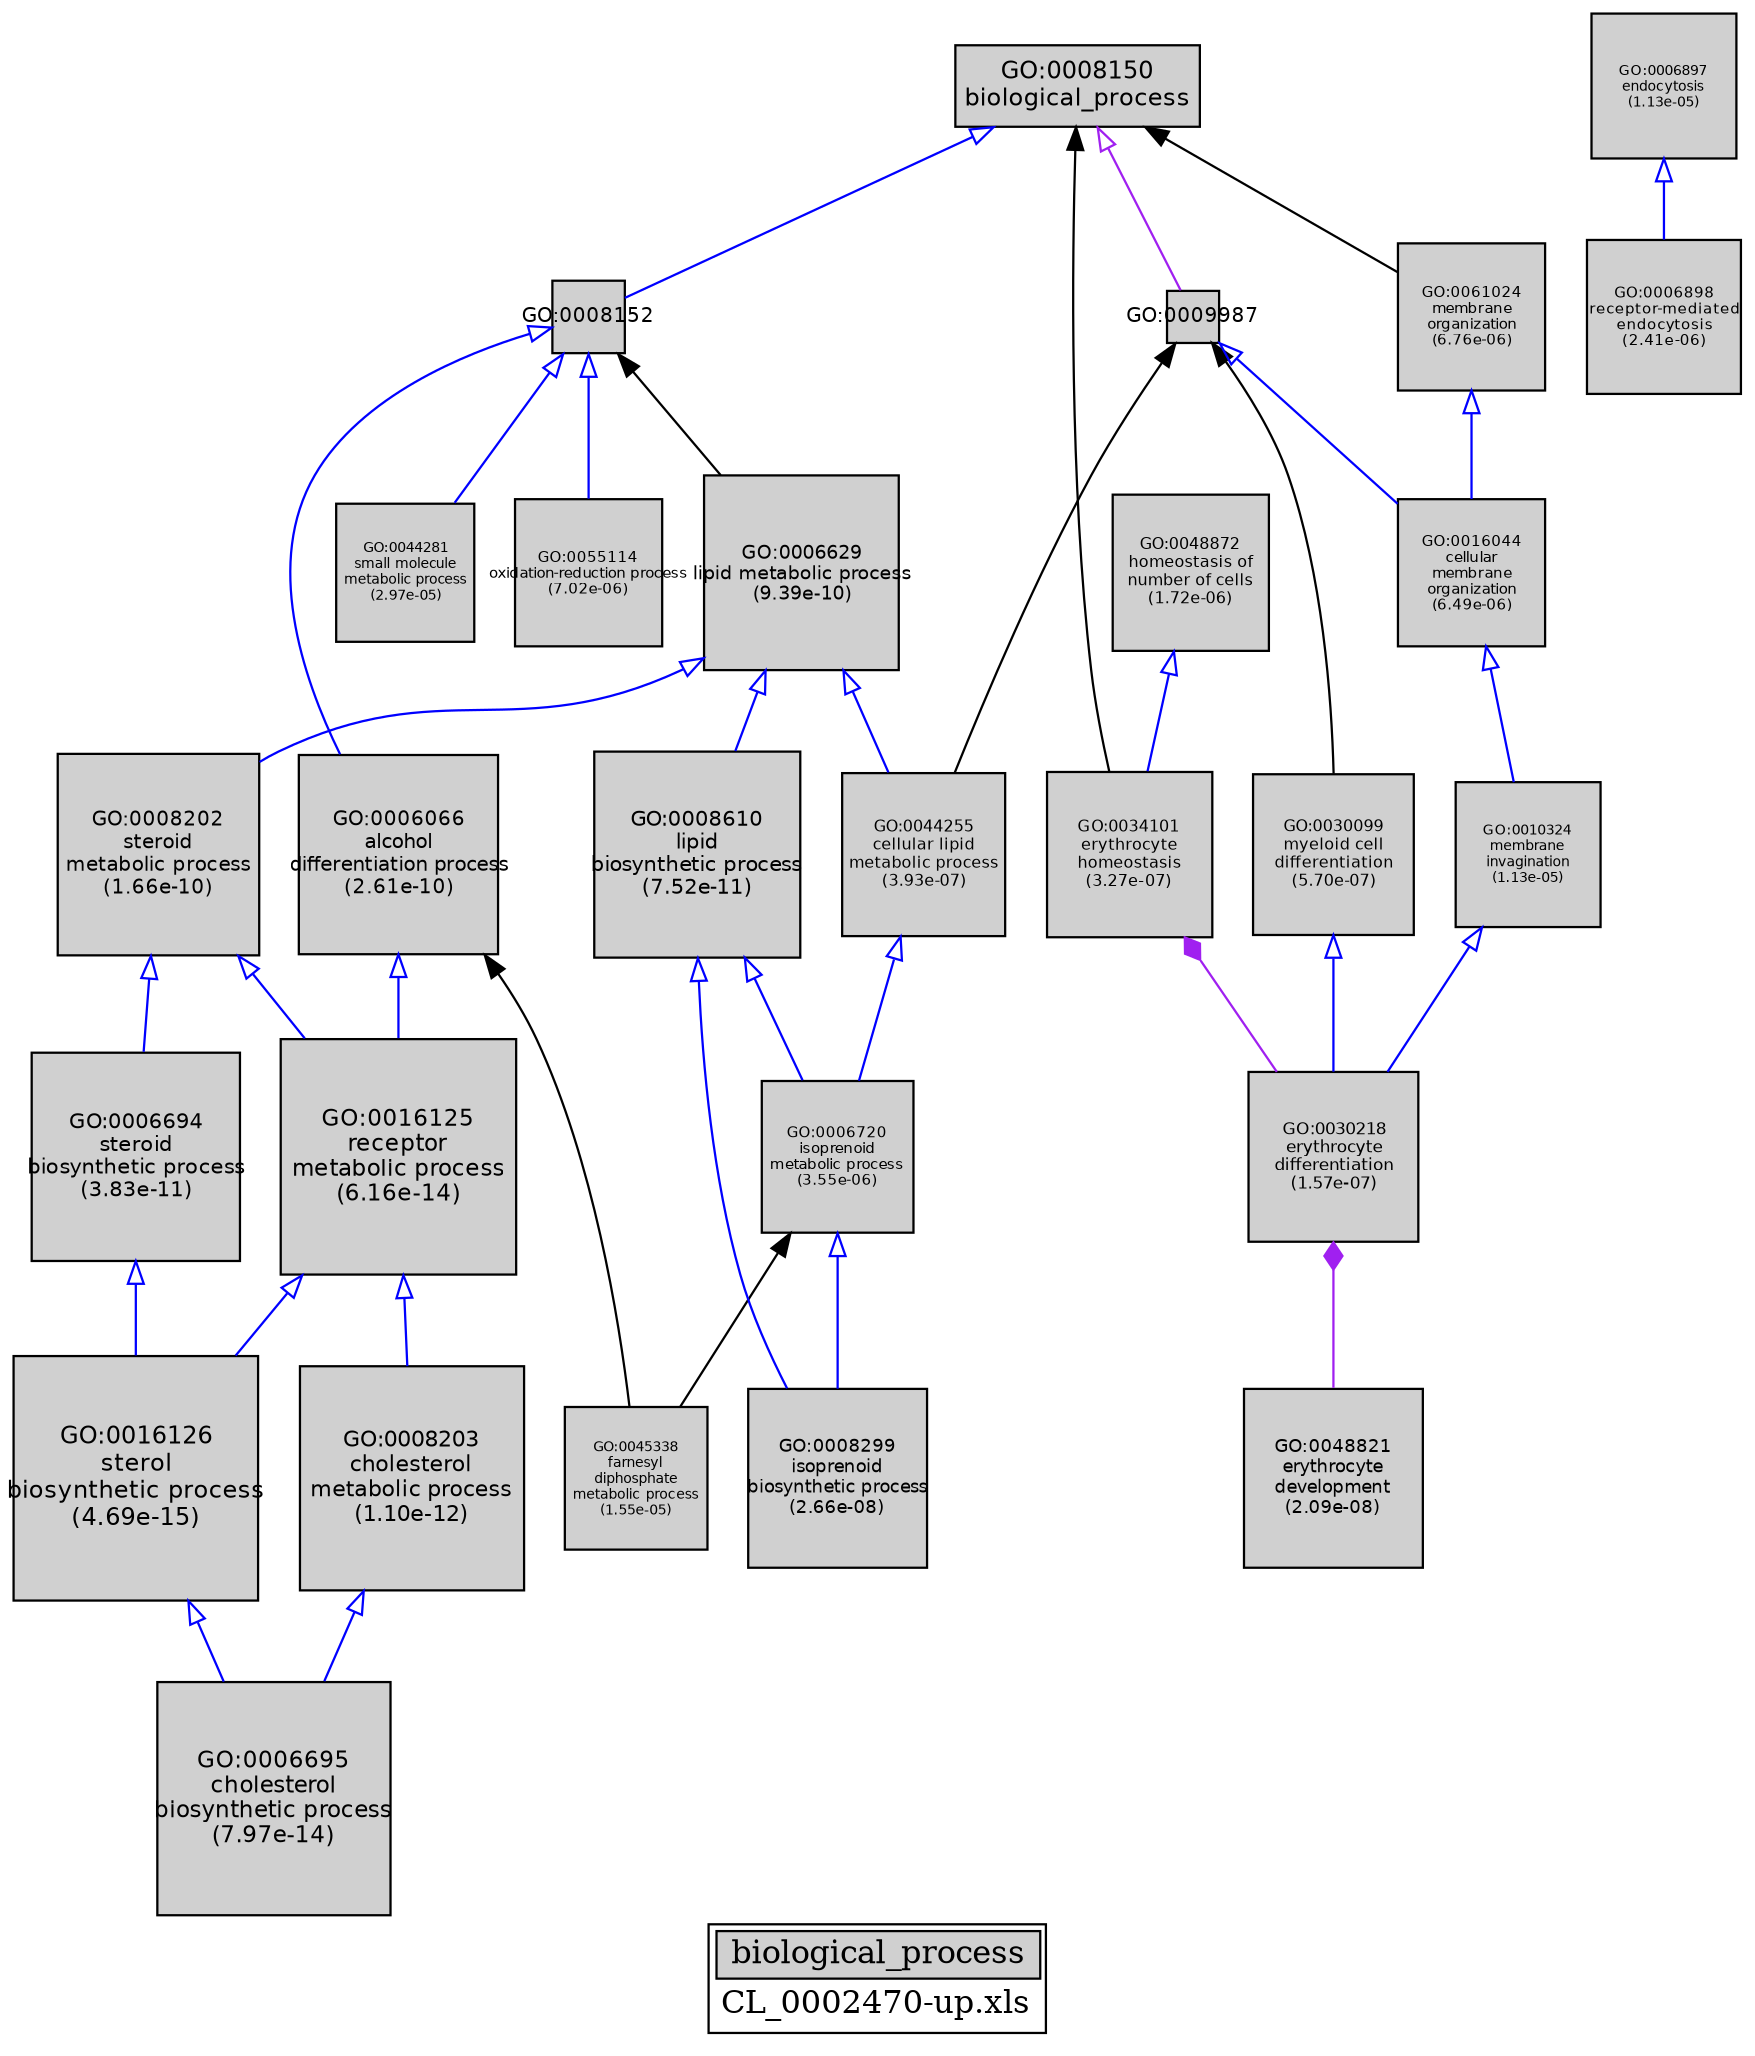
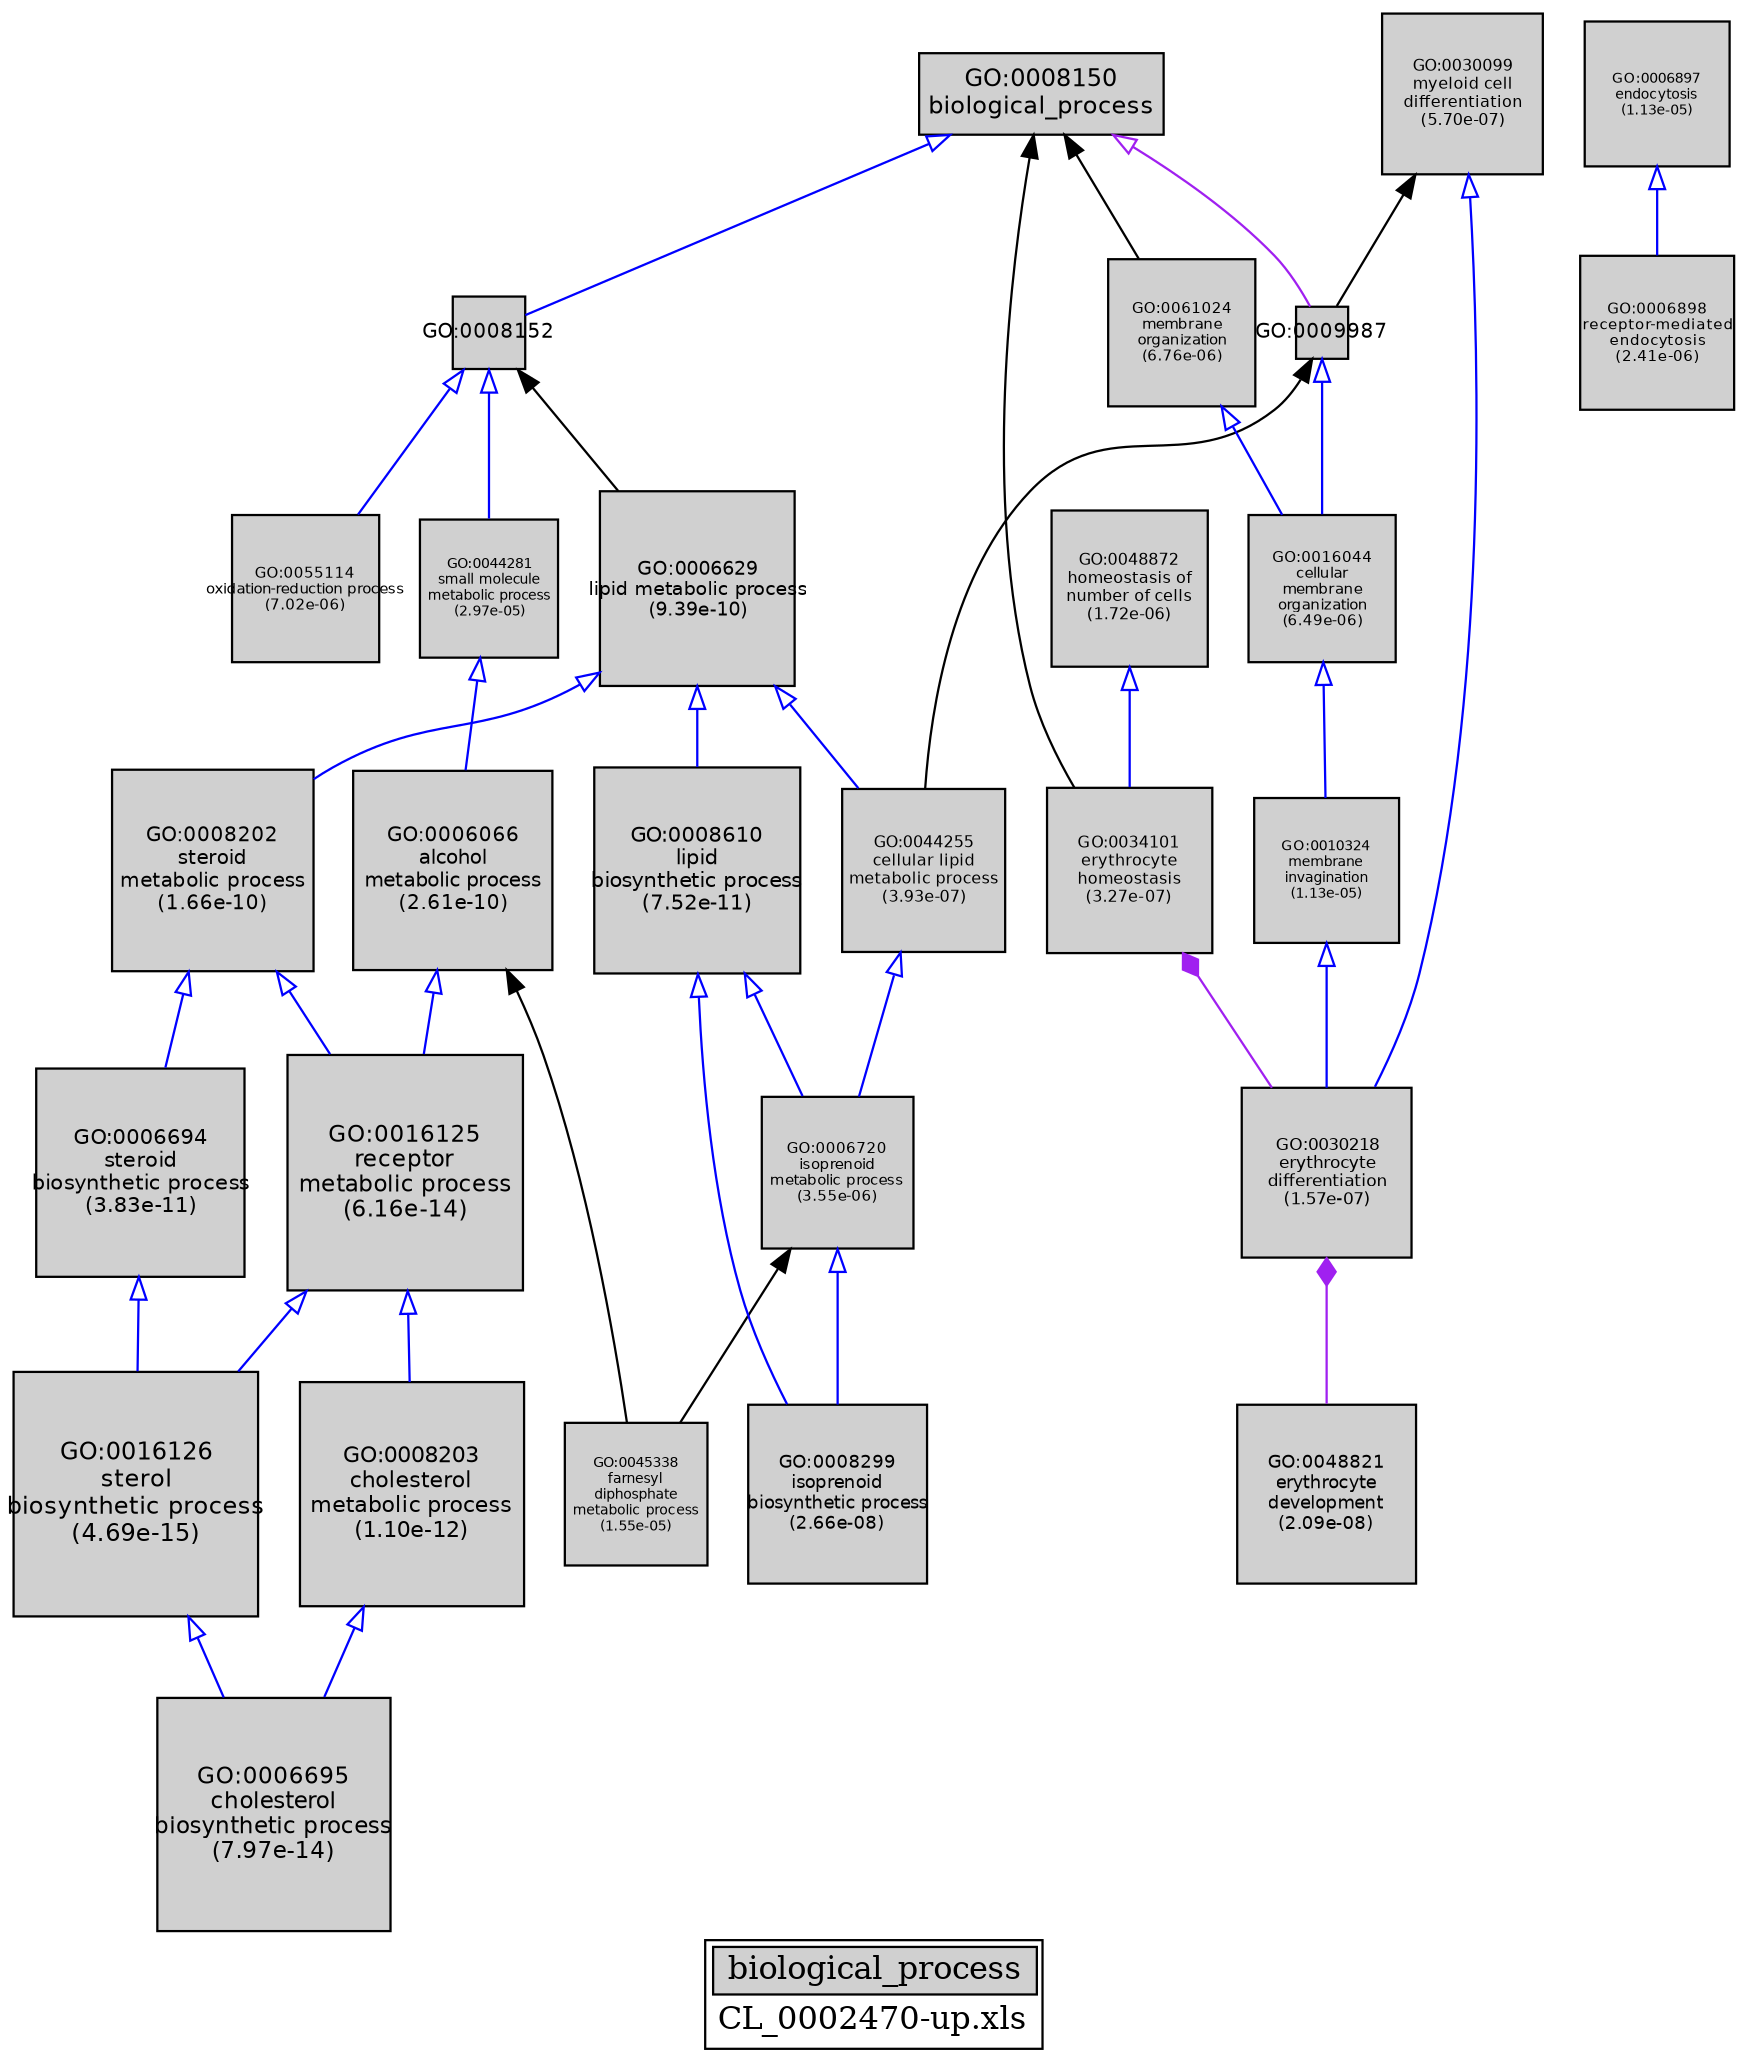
(309, 488) -> (470, 739)
(1311, 559) -> (1370, 250)
(400, 865) -> (454, 880)
